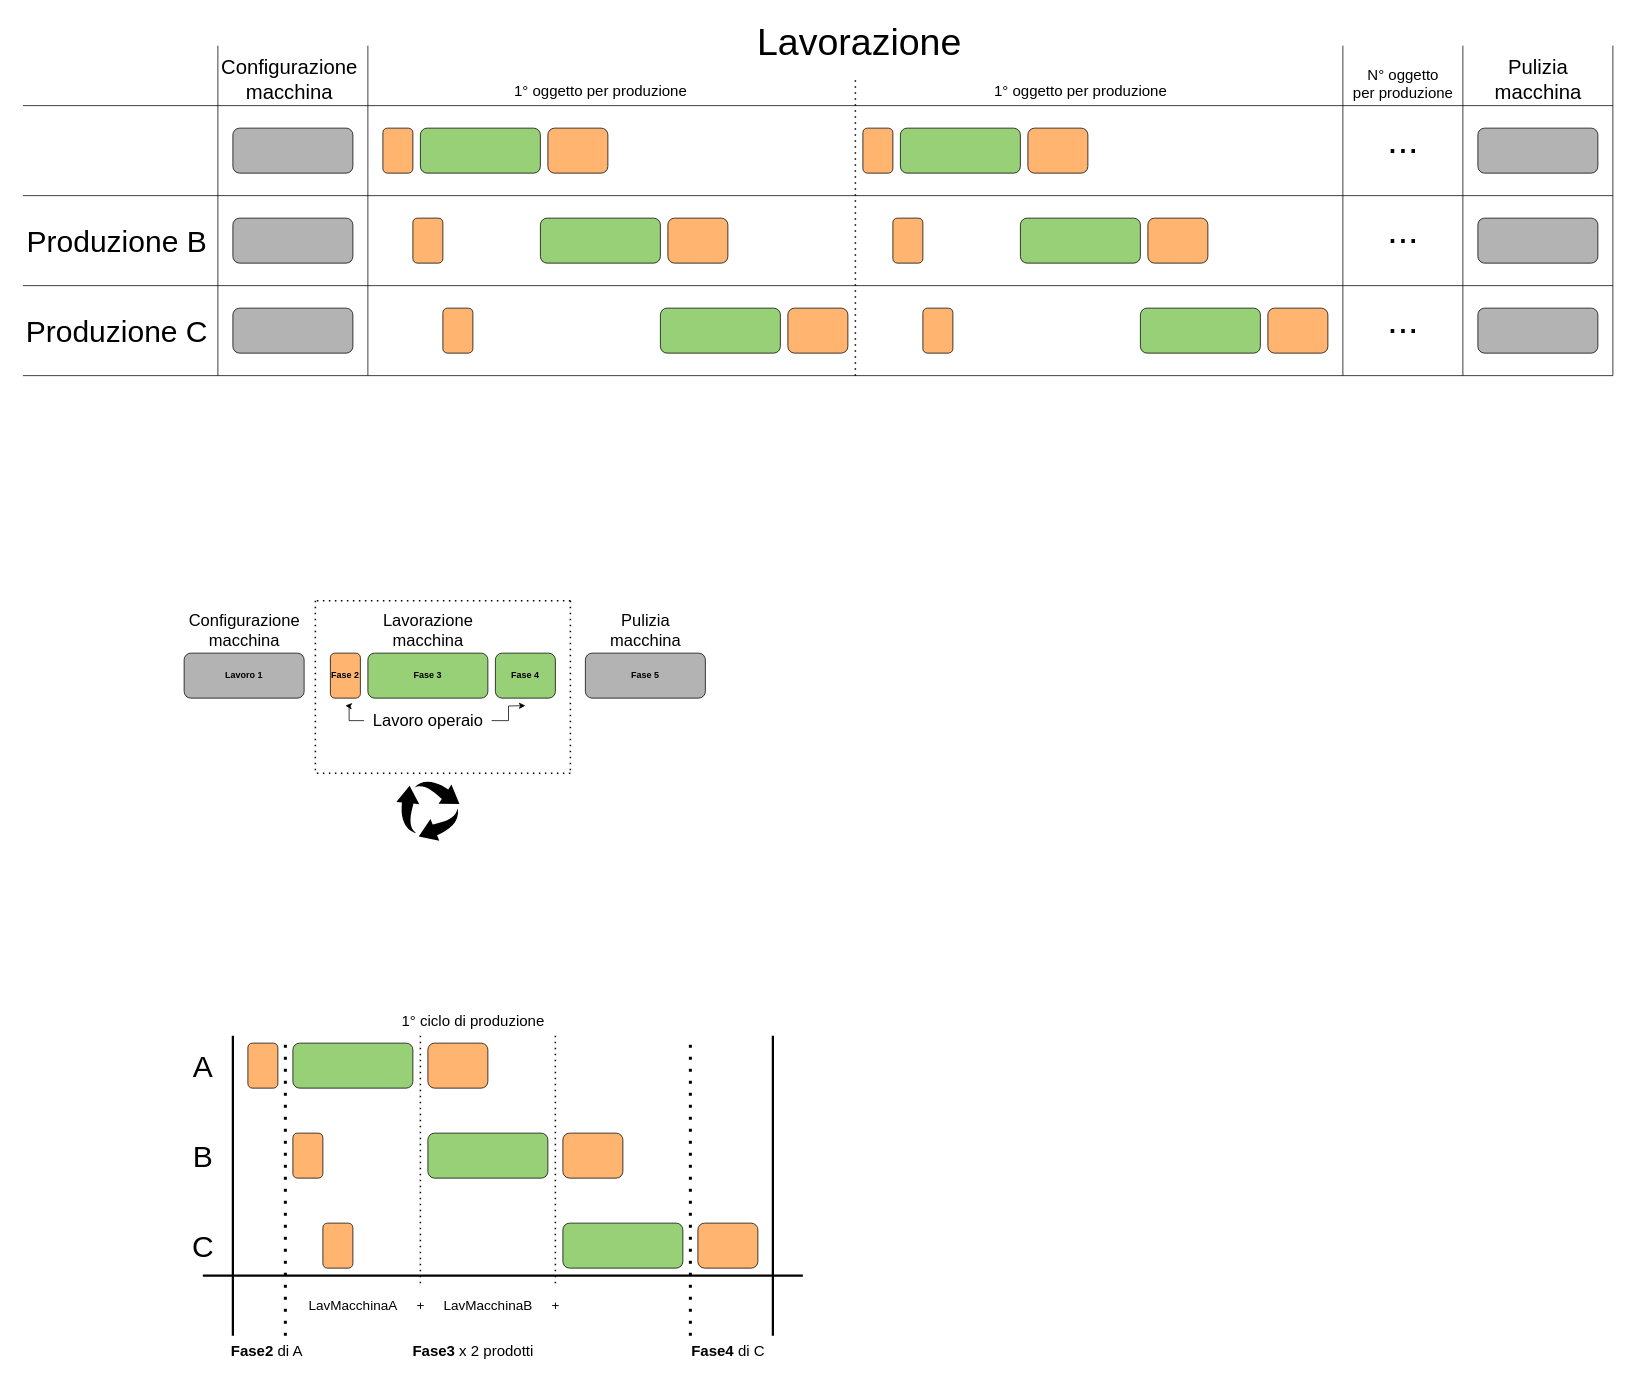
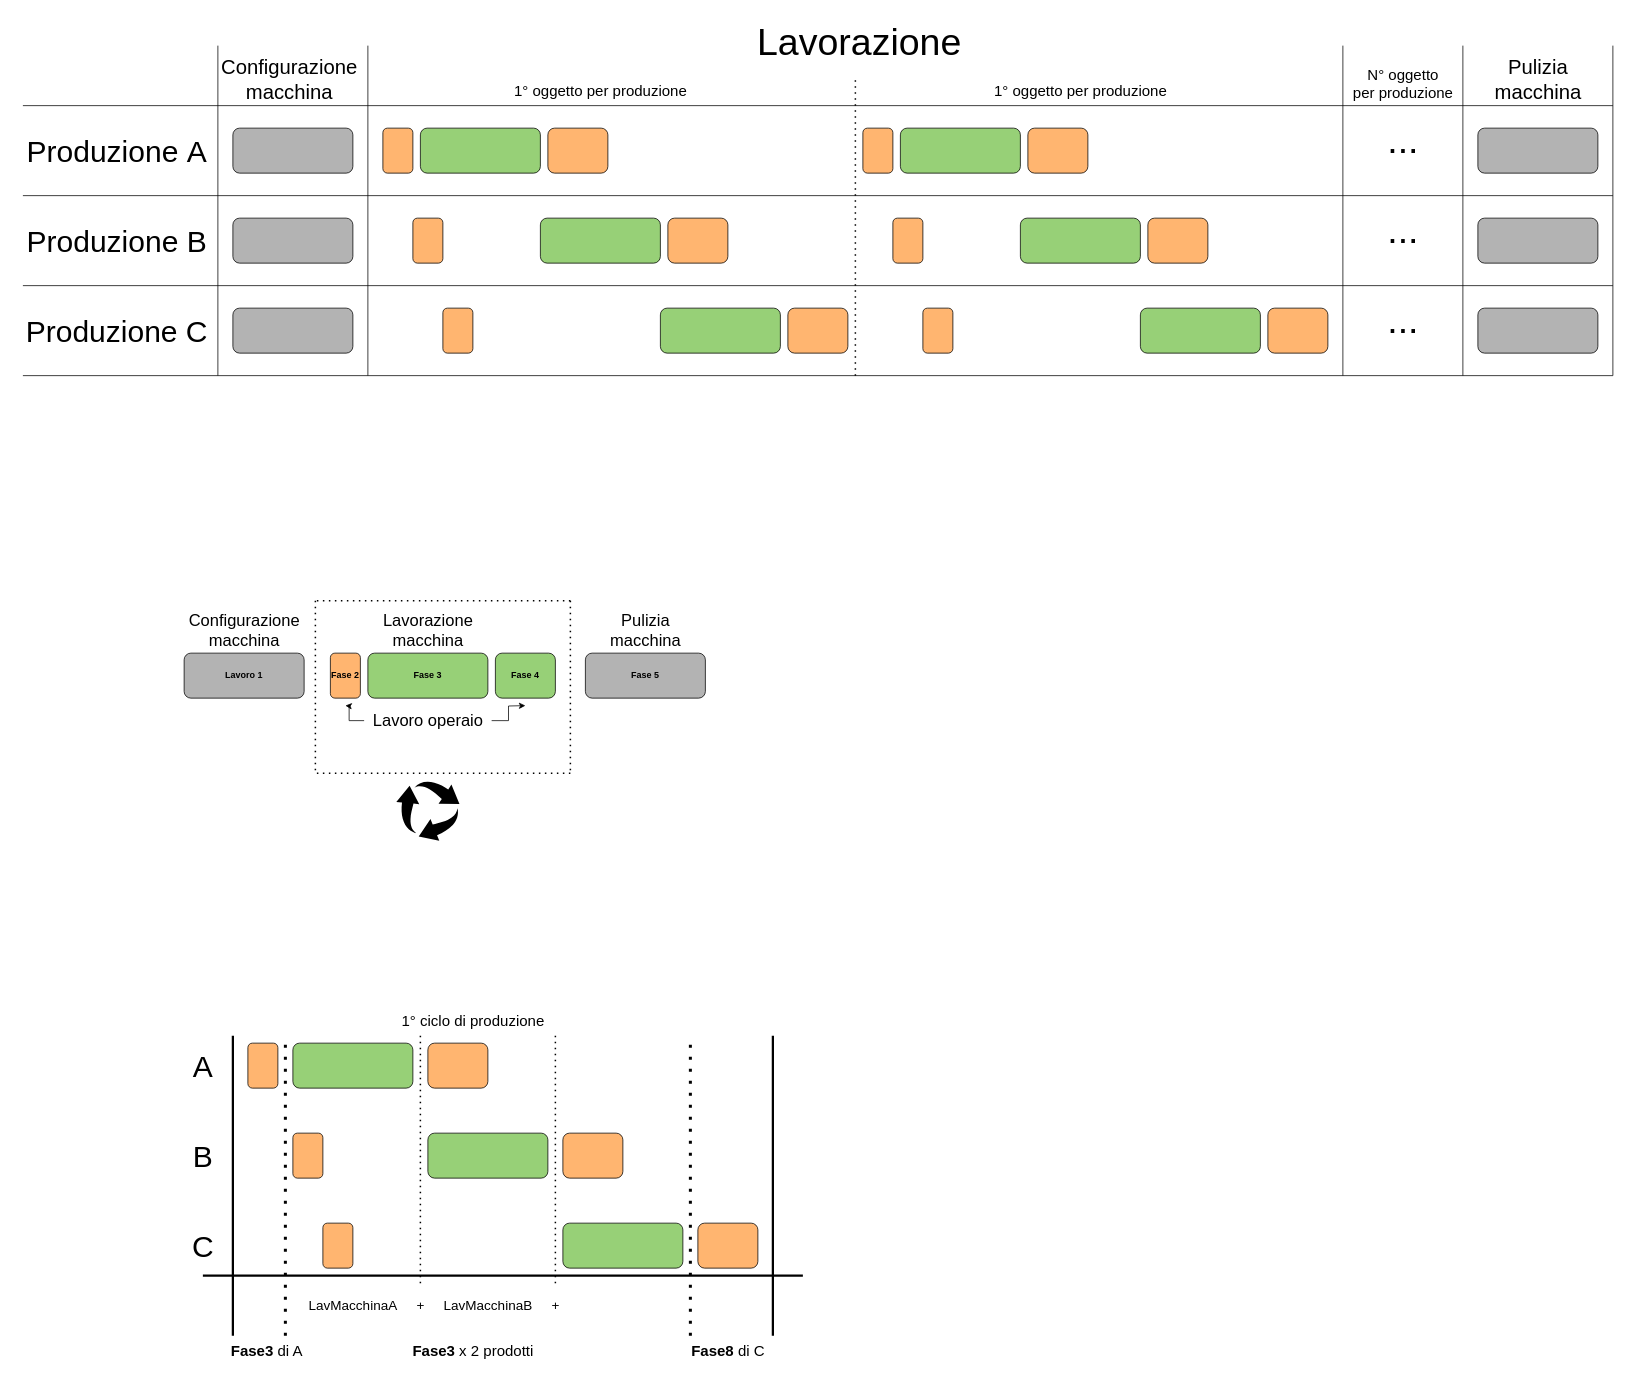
none -> (117, 150)
(267, 1350) -> (267, 1350)
(728, 1350) -> (728, 1350)
